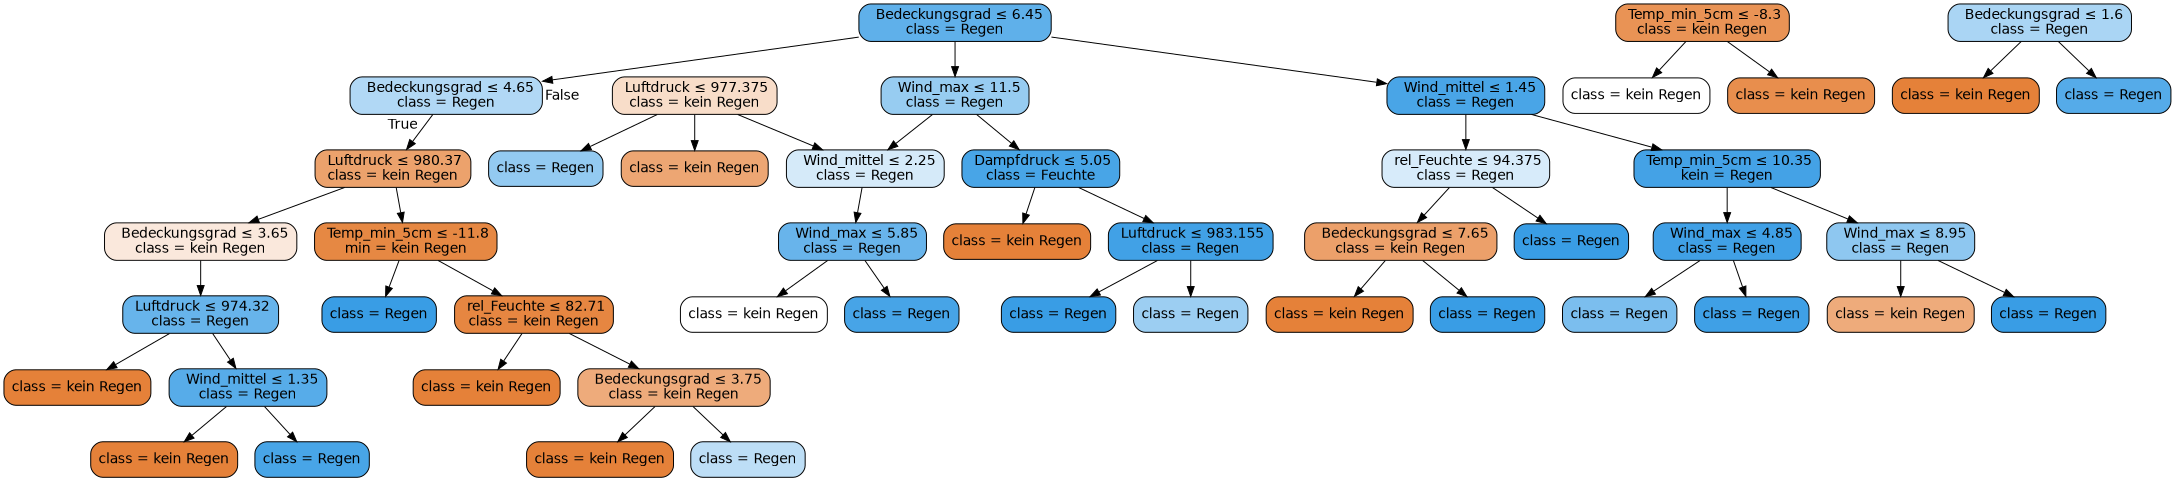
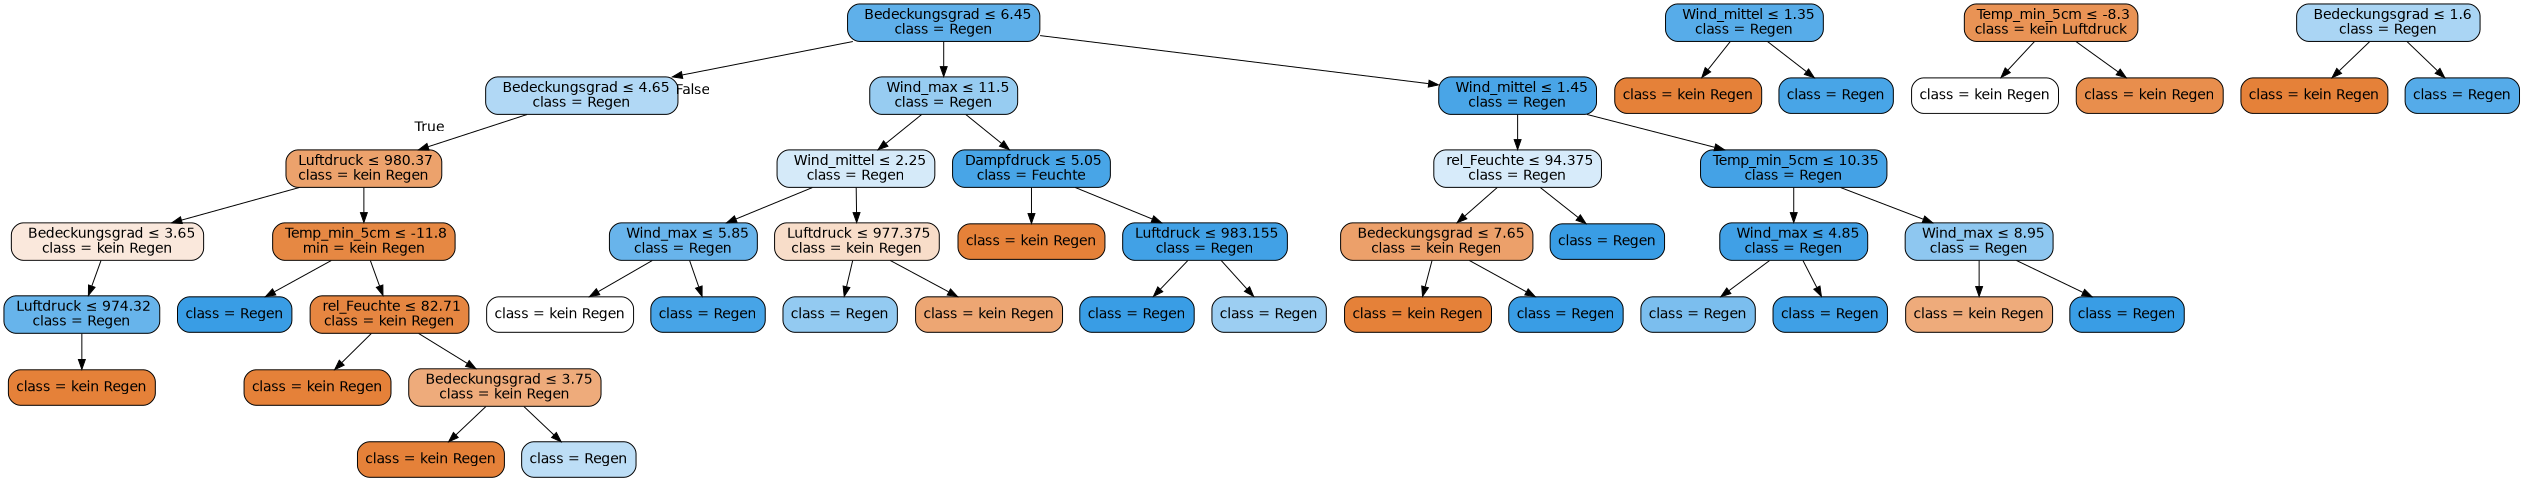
(1703, 30) -> (2051, 30)
(775, 130) -> (856, 200)
(1727, 176) -> (1794, 176)
(221, 347) -> none
